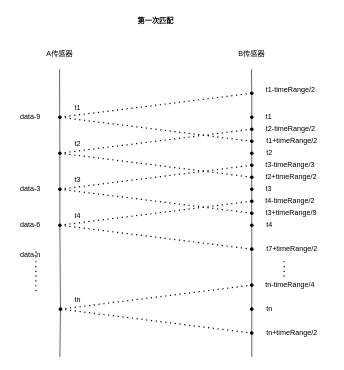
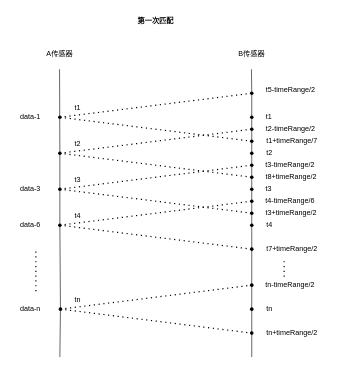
(291, 90) -> (291, 90)
(30, 117) -> (30, 117)
(292, 141) -> (292, 141)
(290, 165) -> (290, 165)
(291, 177) -> (291, 177)
(290, 201) -> (290, 201)
(291, 213) -> (291, 213)
(30, 255) -> (30, 309)
(290, 285) -> (290, 285)
